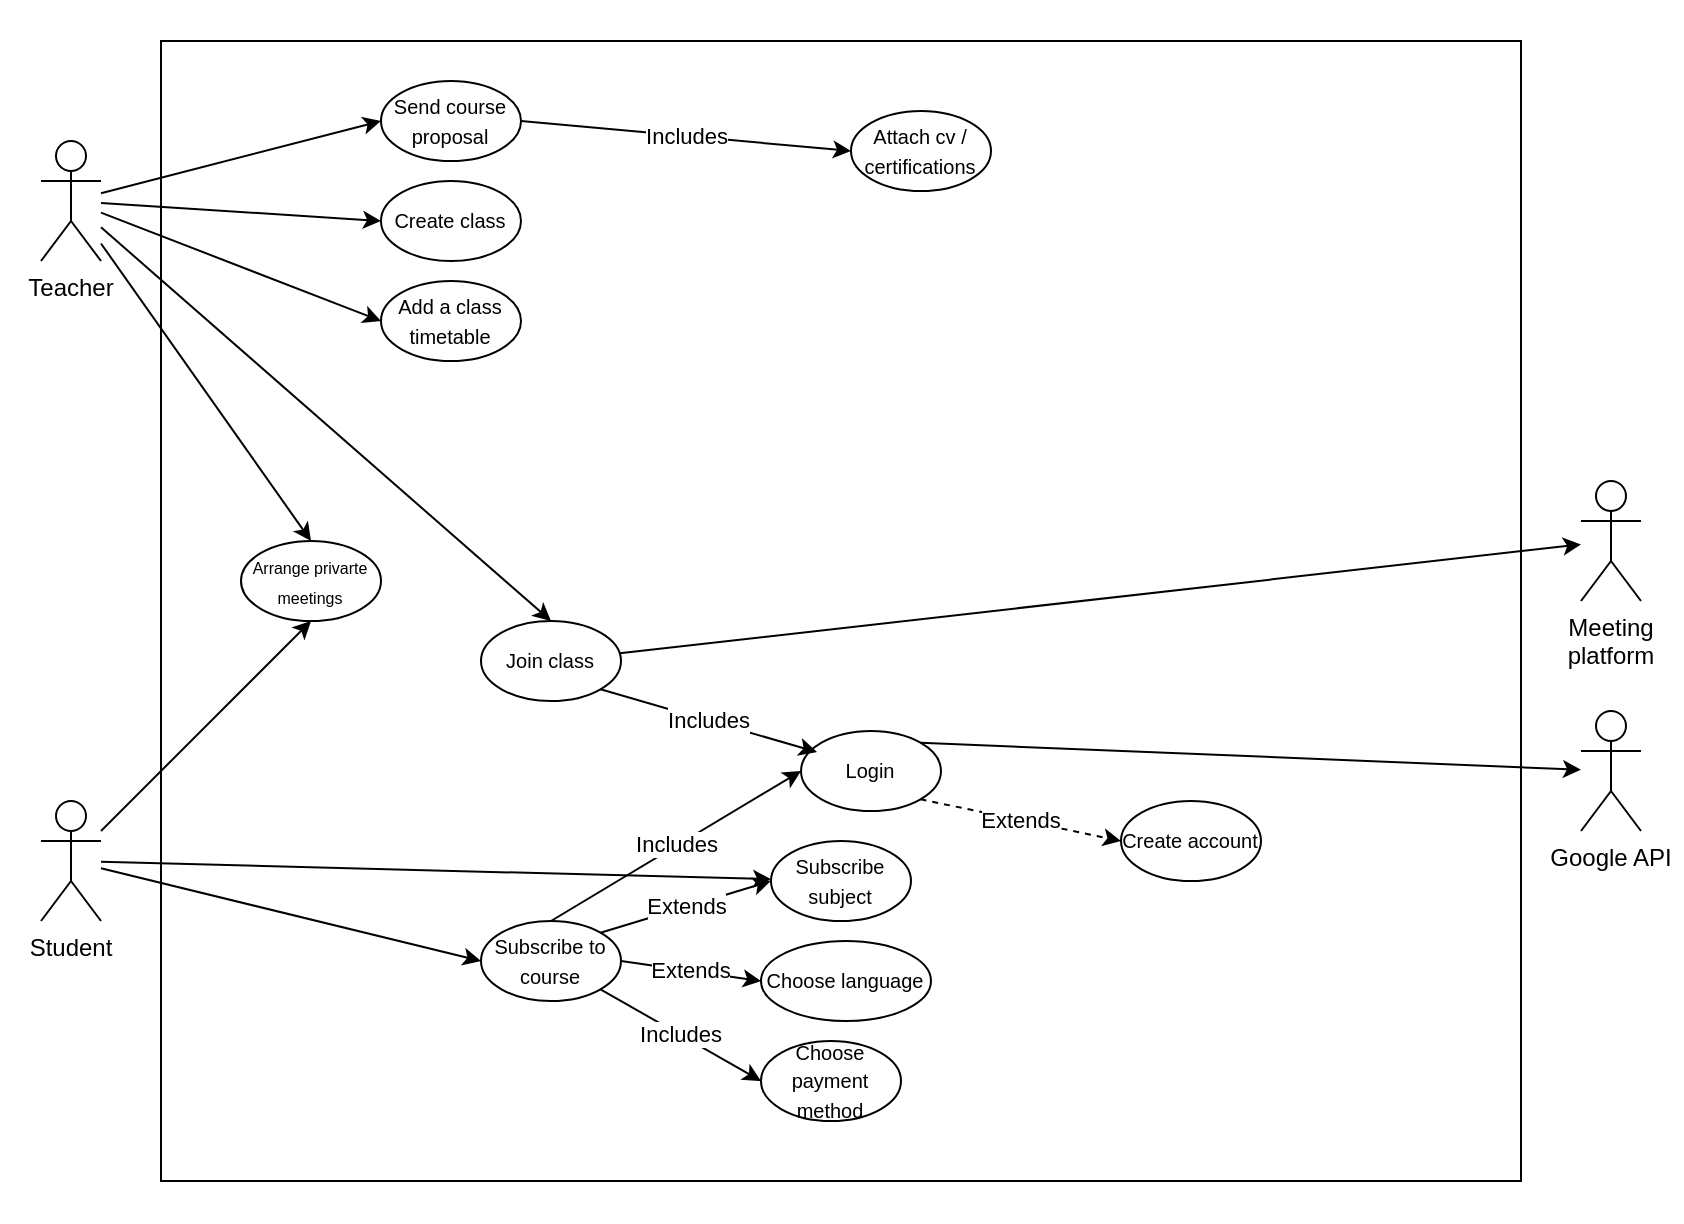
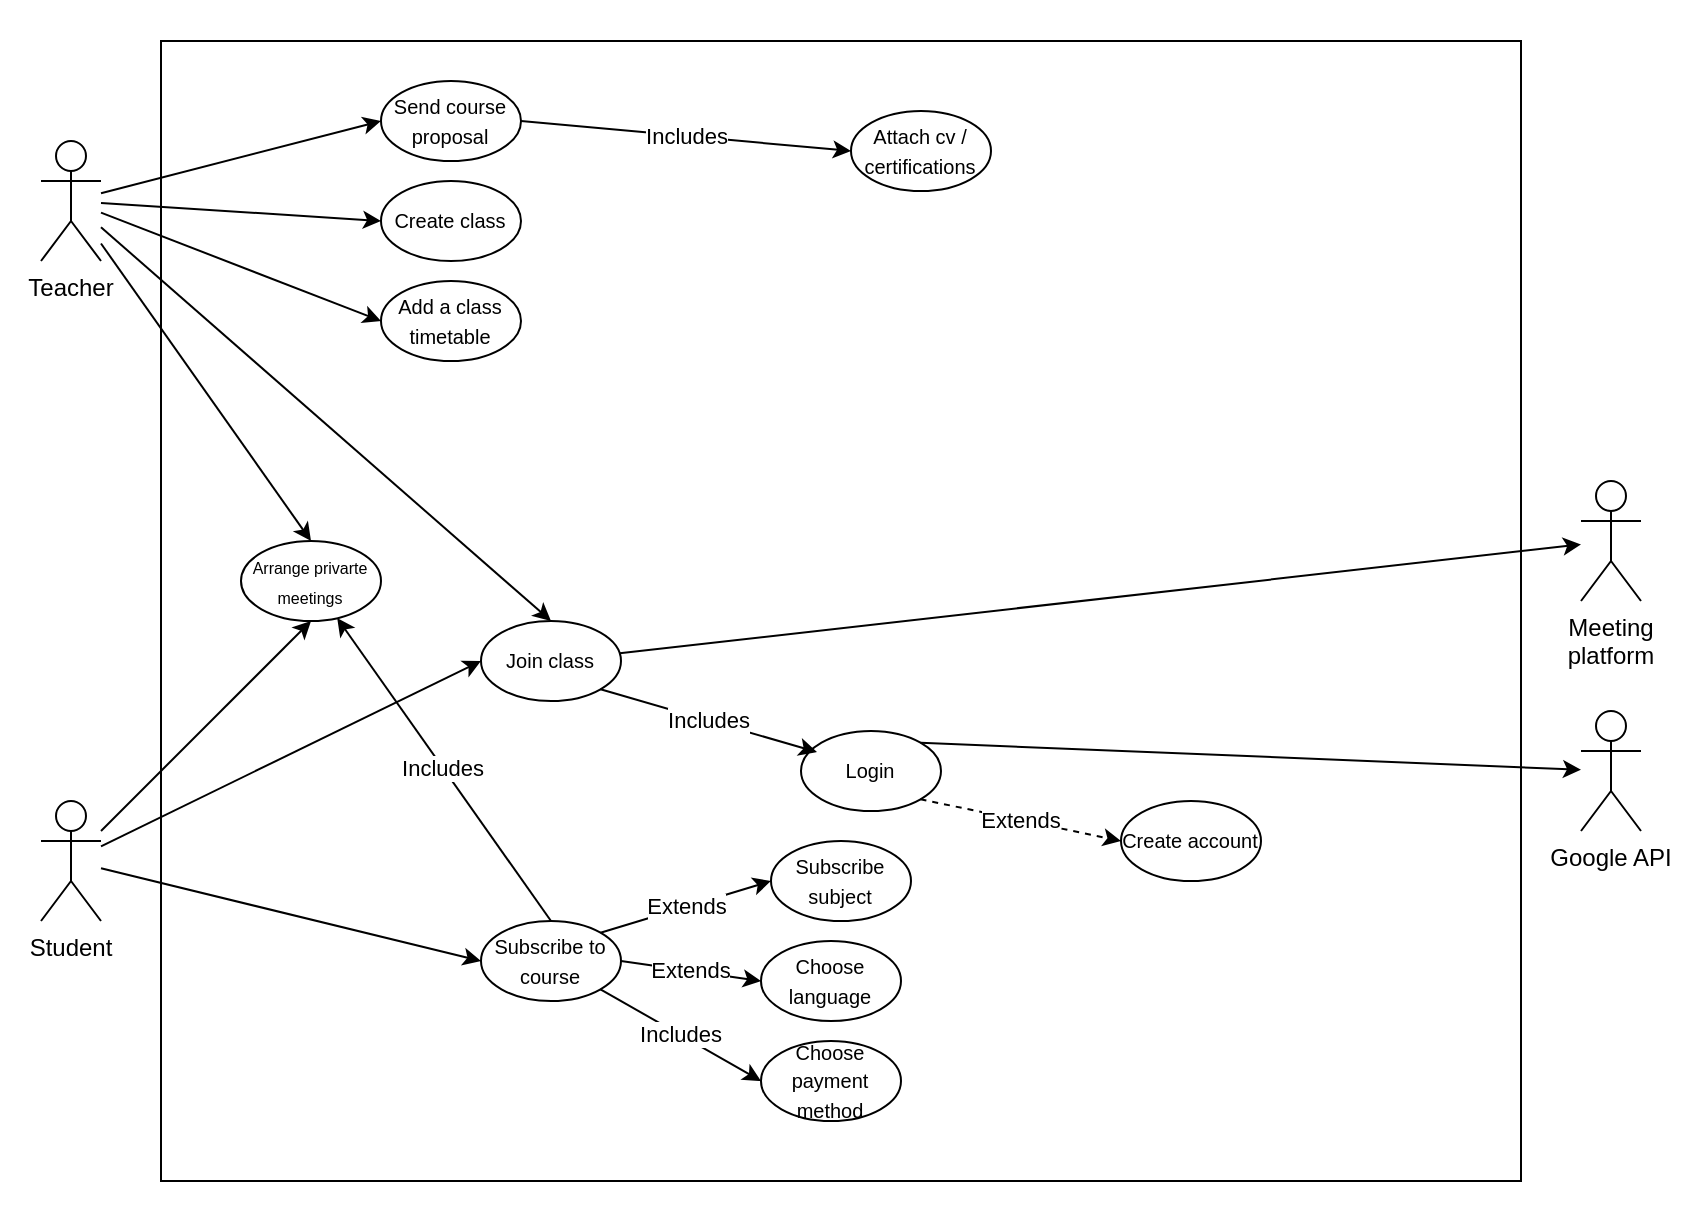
(711, 825) -> (456, 787)
(307, 867) -> (247, 775)
(846, 981) -> (831, 981)
